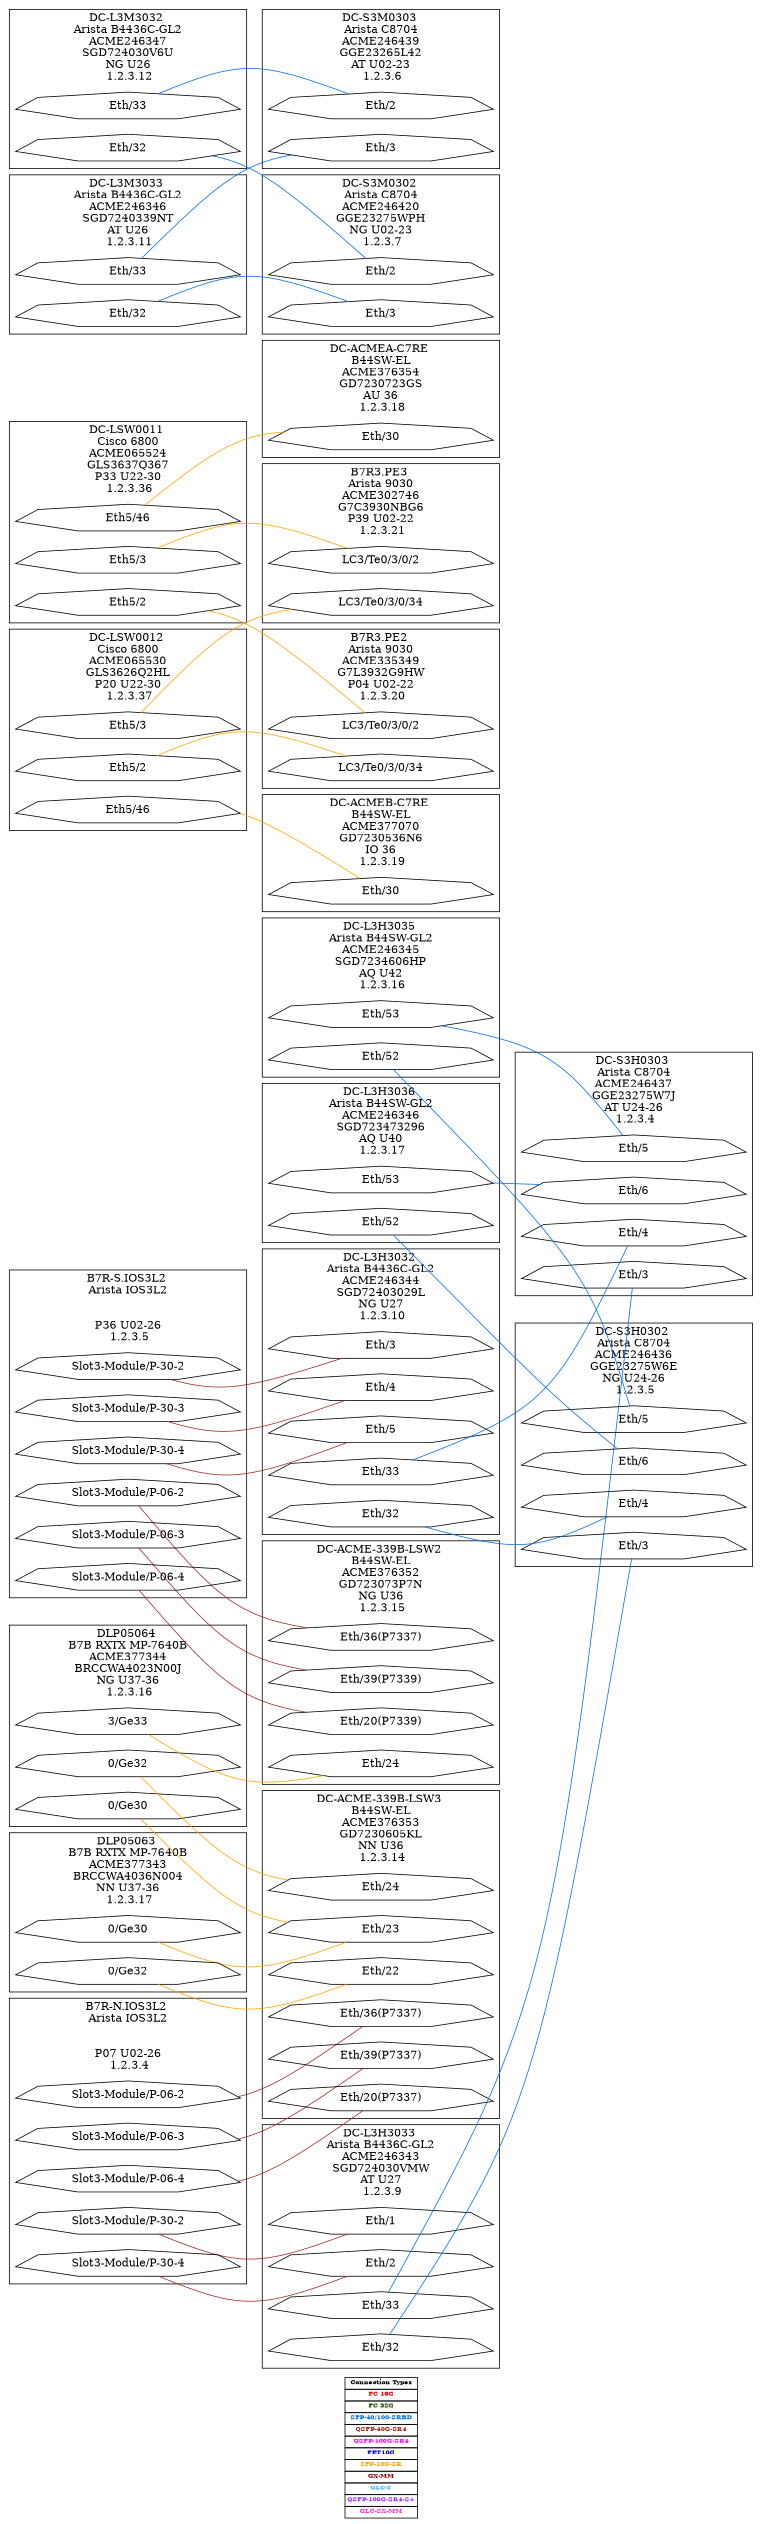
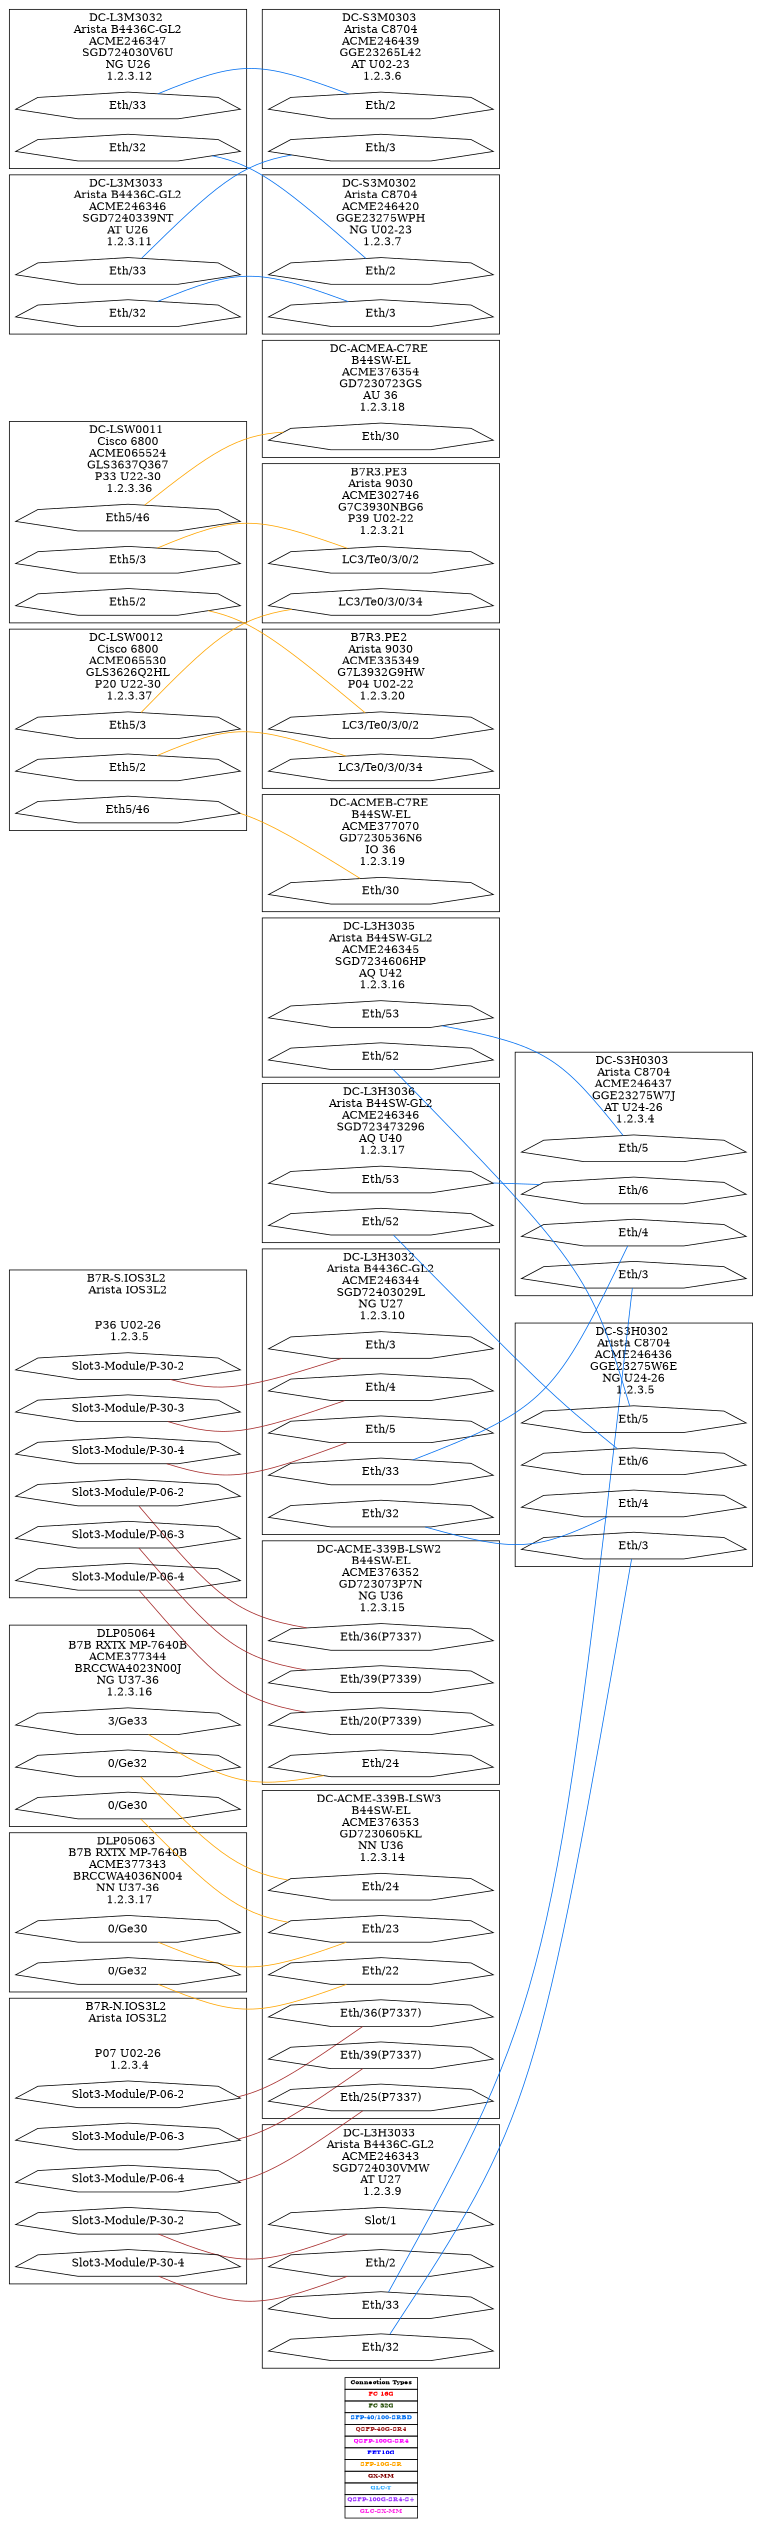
(381, 2098) -> (381, 2098)
(381, 2221) -> (381, 2221)
